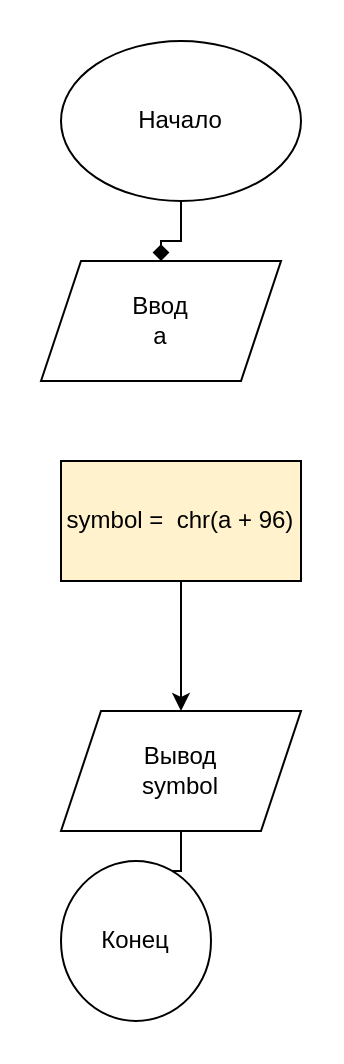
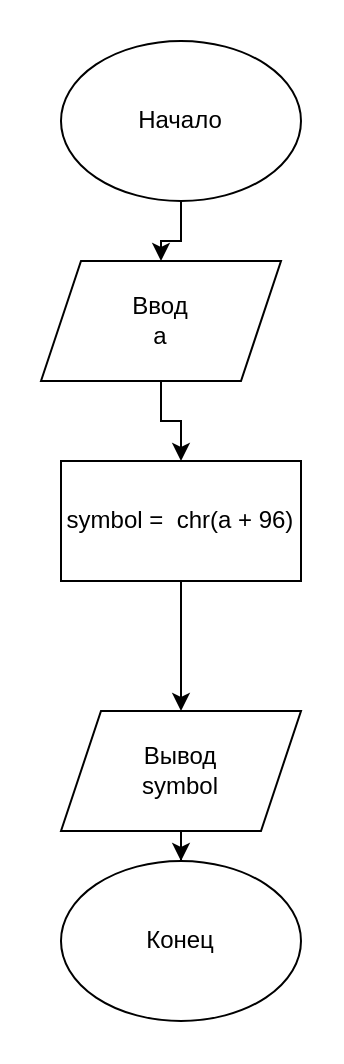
(161, 244) -> (161, 246)
none -> (164, 421)
(181, 521) -> (181, 521)
(136, 941) -> (181, 941)
